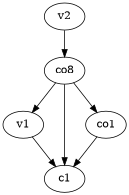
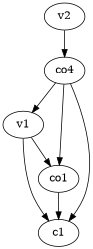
(65, 71) -> (65, 71)
none -> (39, 149)
